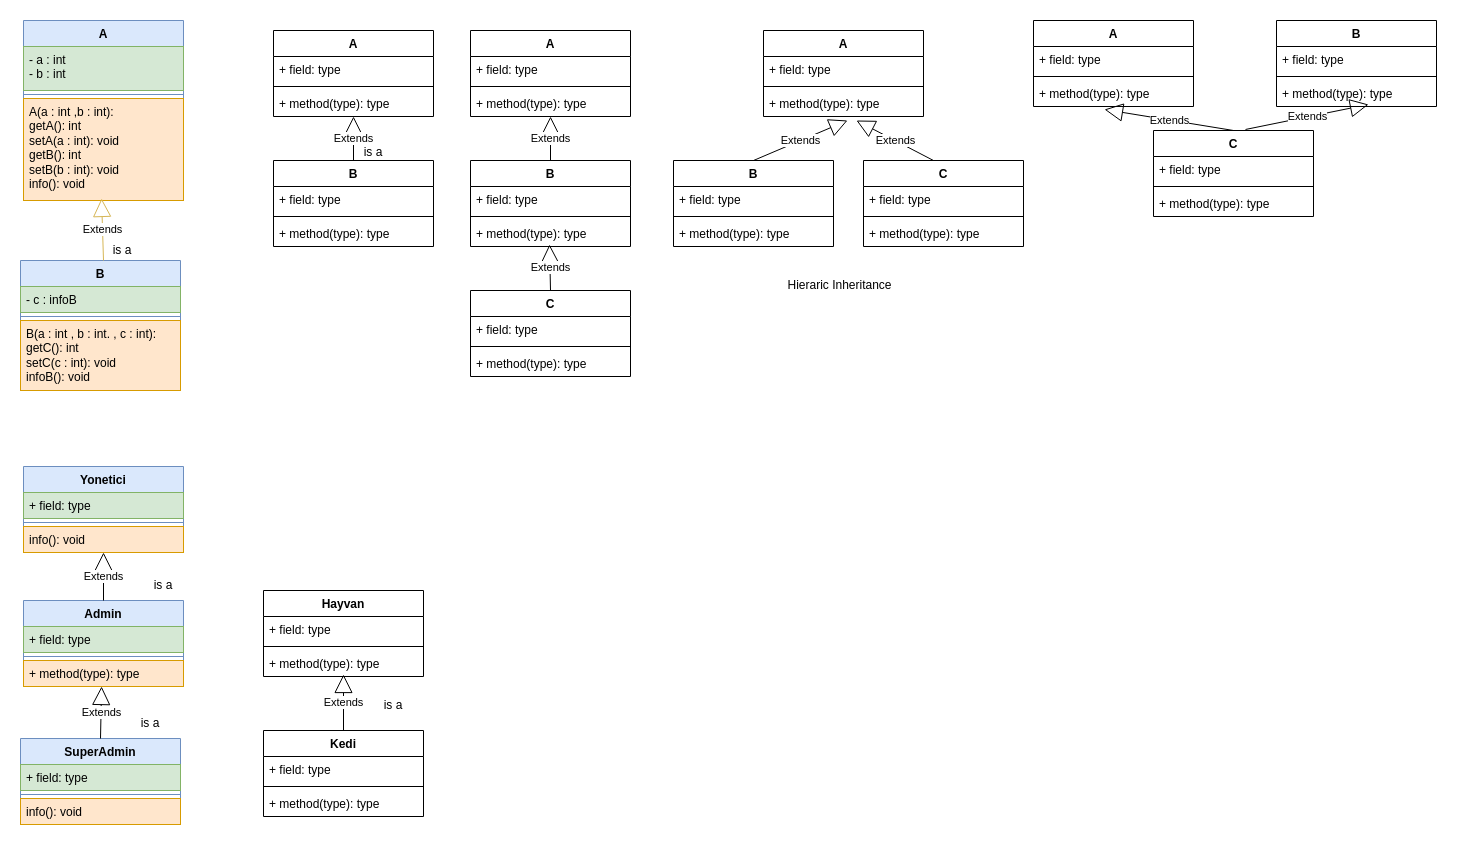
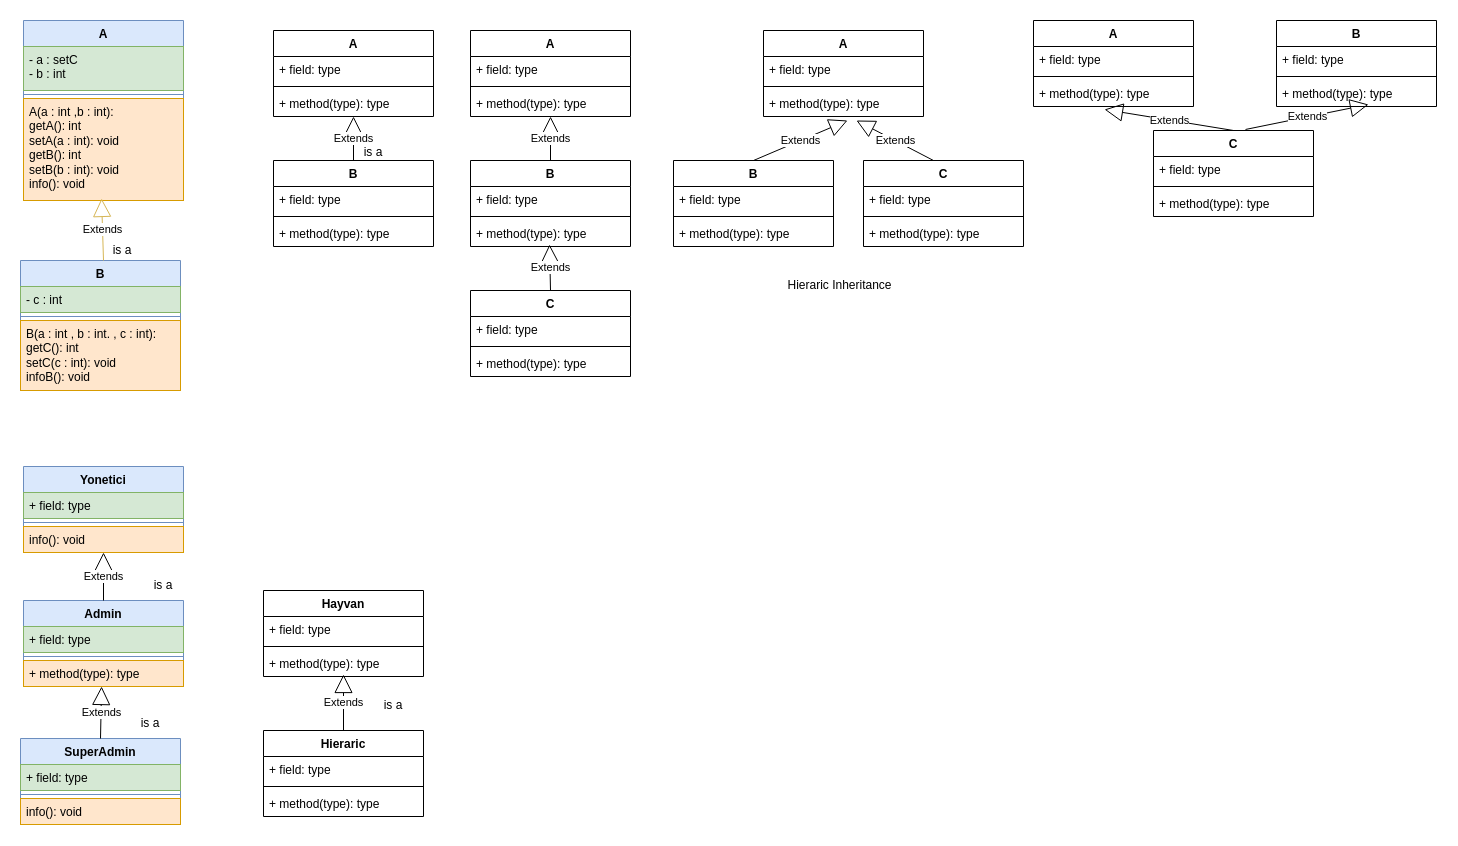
(52, 68) -> (57, 68)
(56, 301) -> (49, 301)
(344, 745) -> (344, 745)
